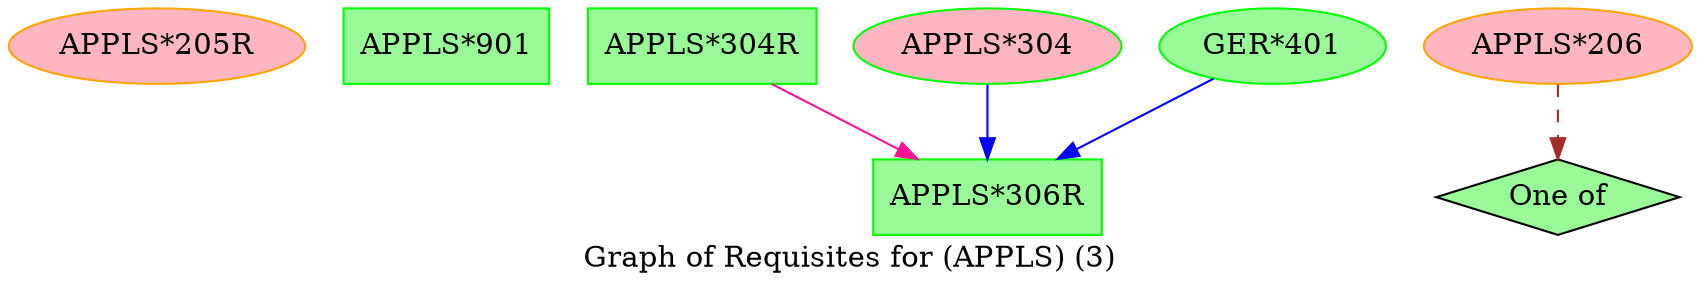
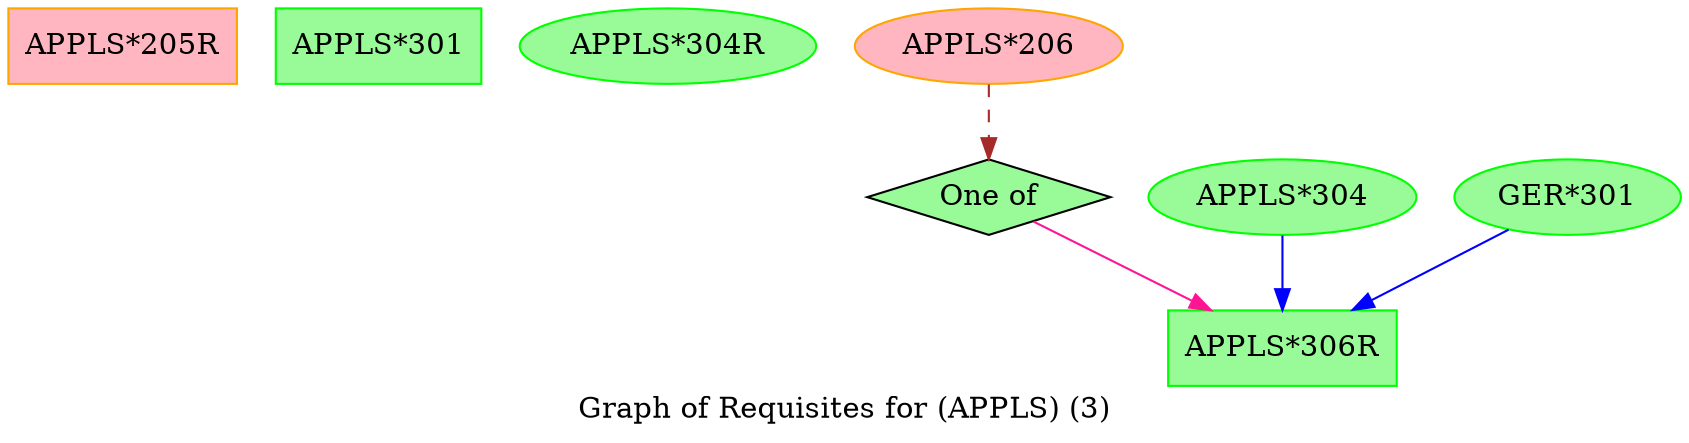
(157, 46) -> (123, 46)
(446, 46) -> (379, 46)
(702, 46) -> (668, 46)
(987, 46) -> (1282, 197)
(1273, 46) -> (1568, 197)
(835, 117) -> (1113, 261)
